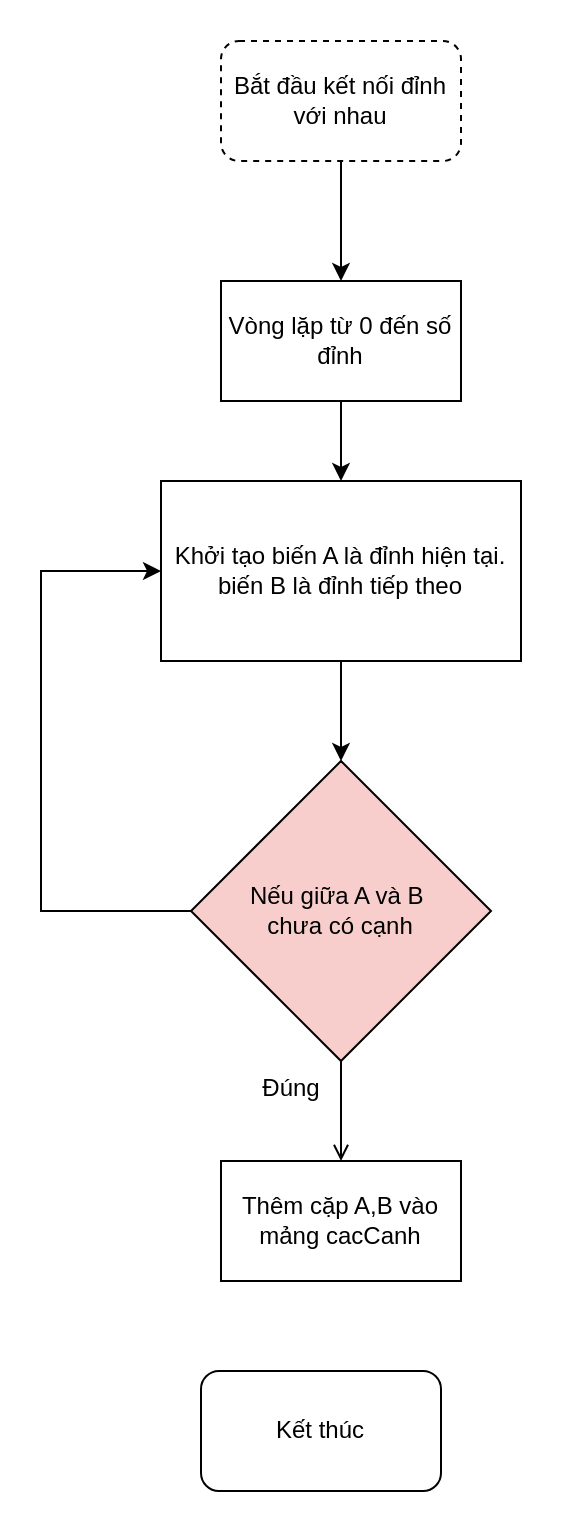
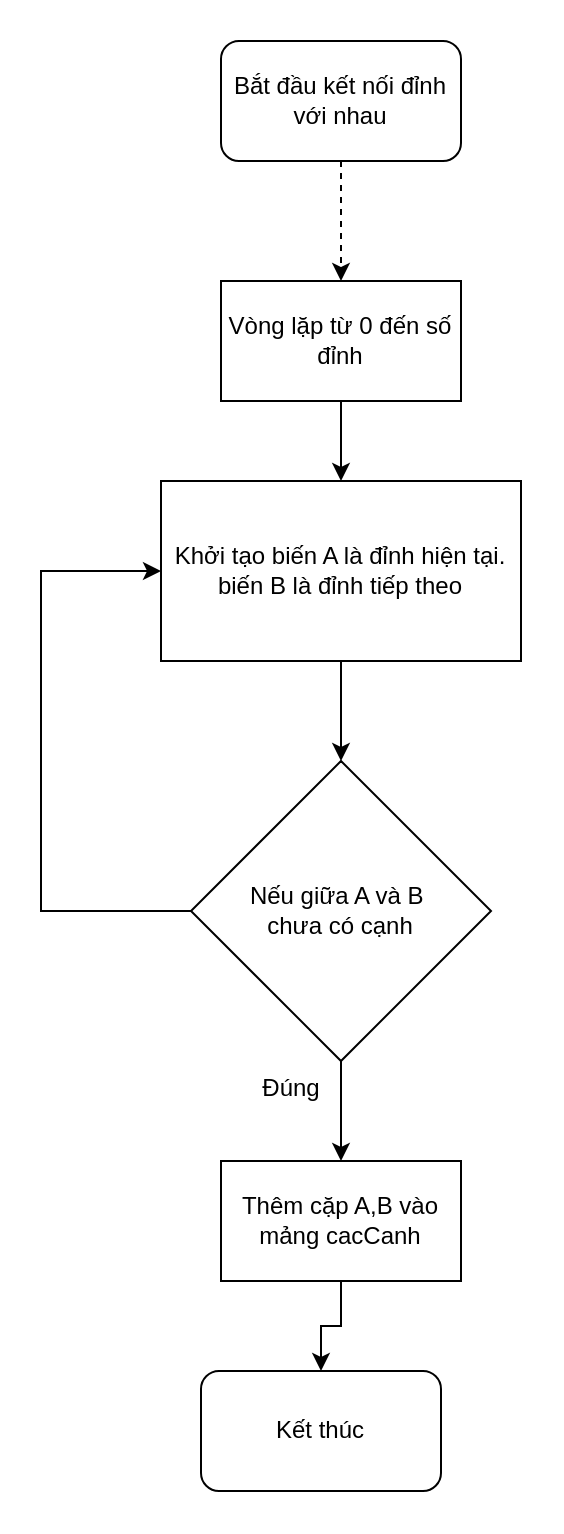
(341, 101) -> (341, 101)
(341, 214) -> (341, 214)
(341, 911) -> (341, 911)
(341, 1148) -> (341, 1146)
none -> (338, 1326)
